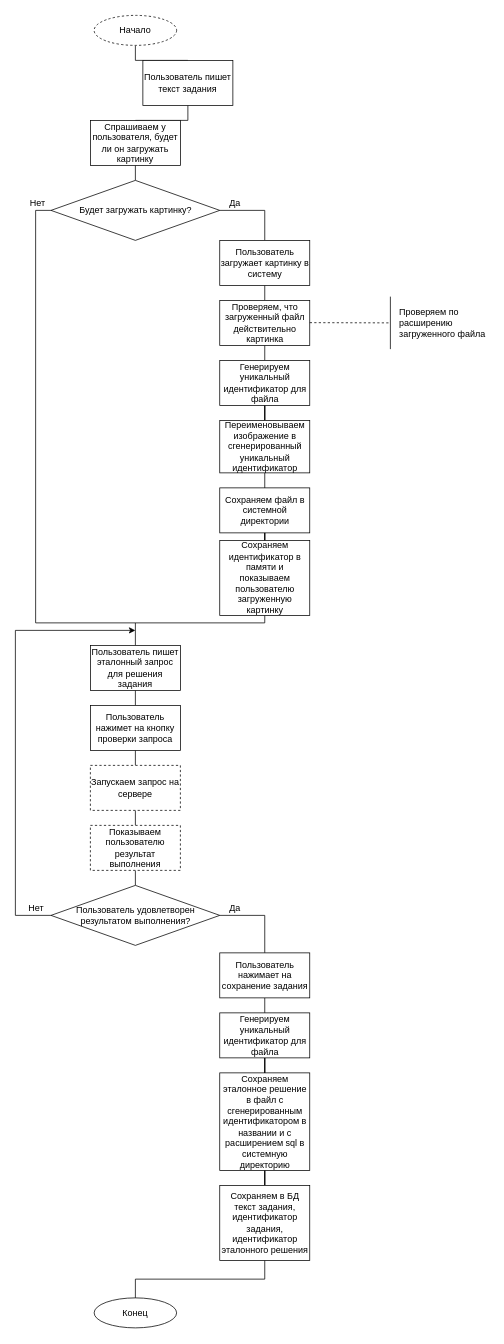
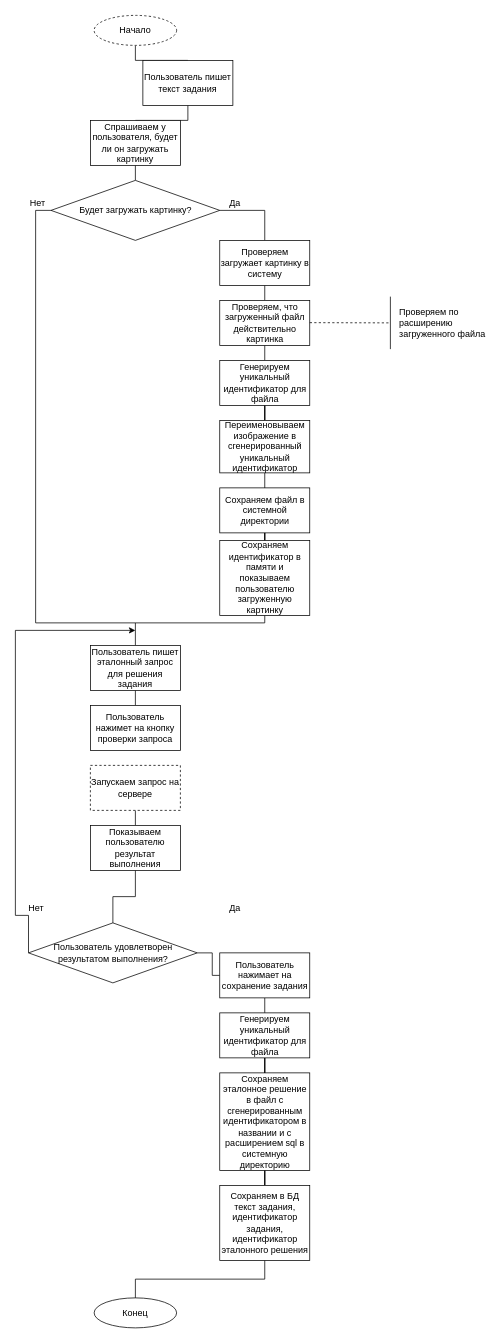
(265, 263) -> (265, 263)
(135, 757) -> none
(135, 848) -> (135, 848)
(135, 915) -> (113, 953)
